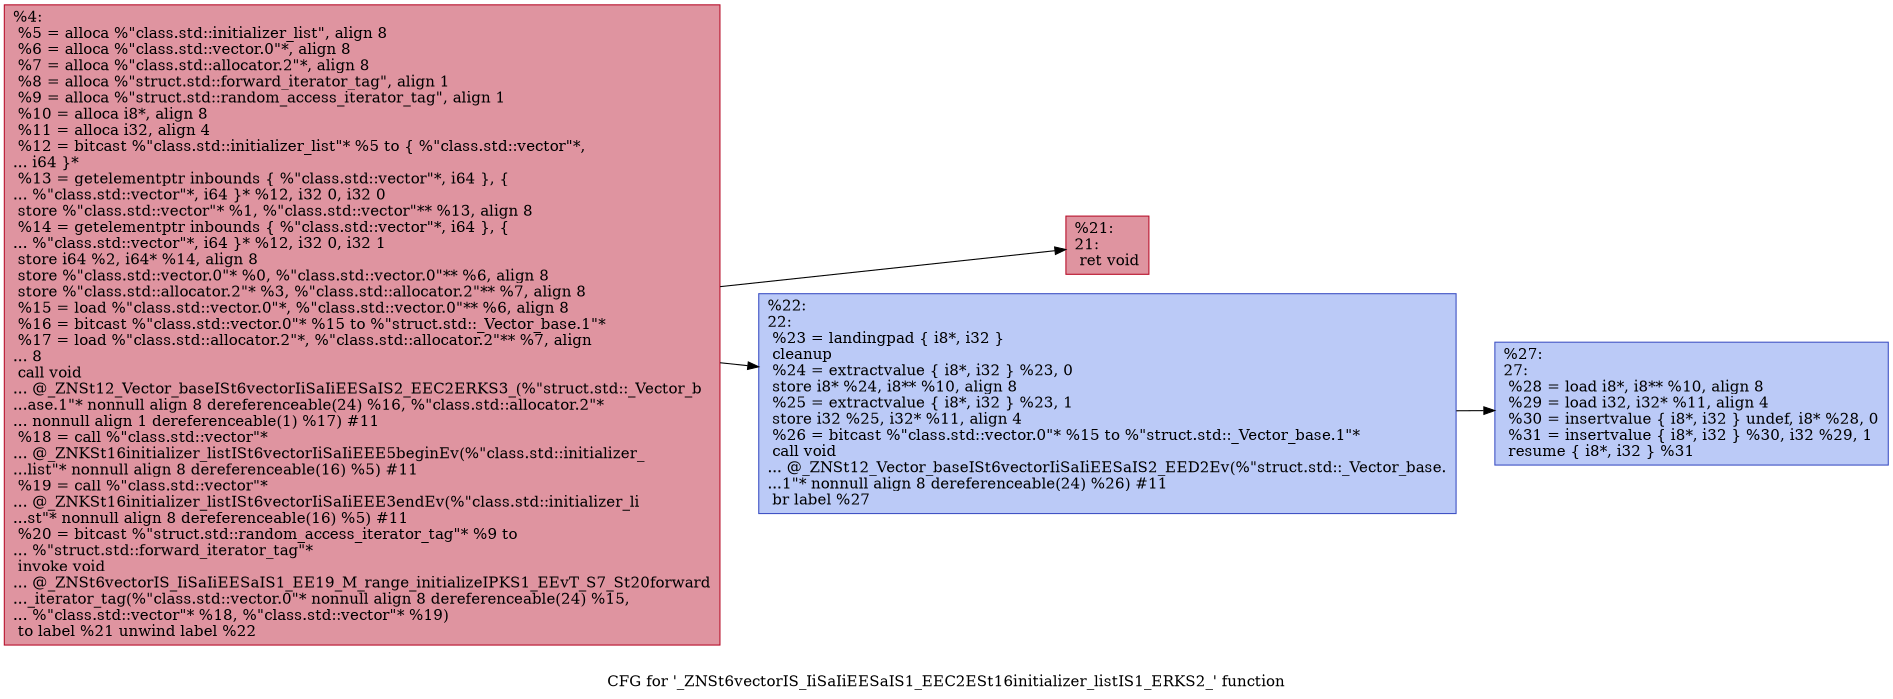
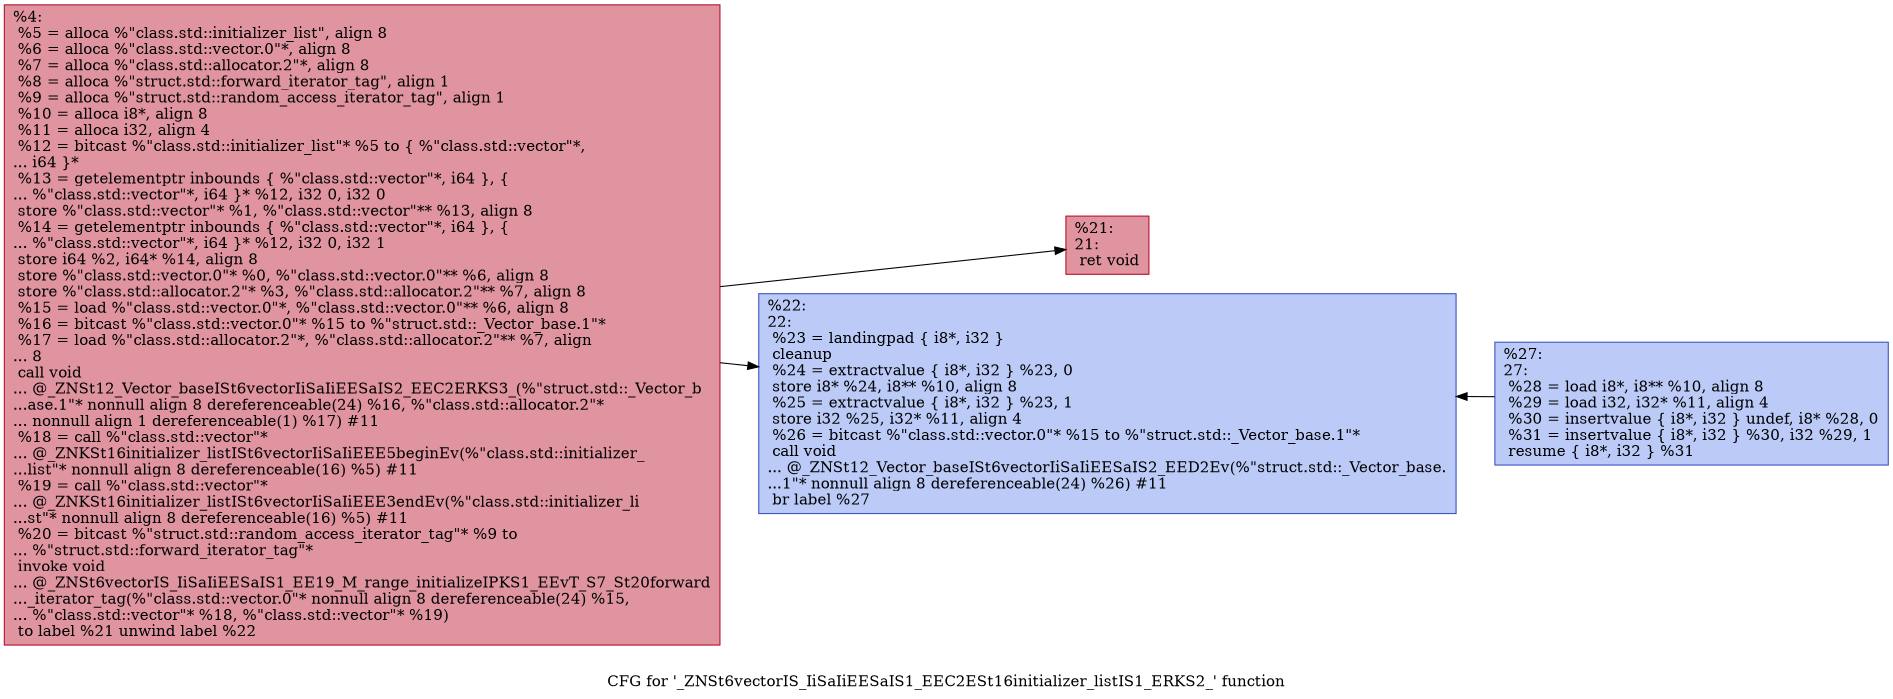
(1470, 411) -> (1481, 397)
